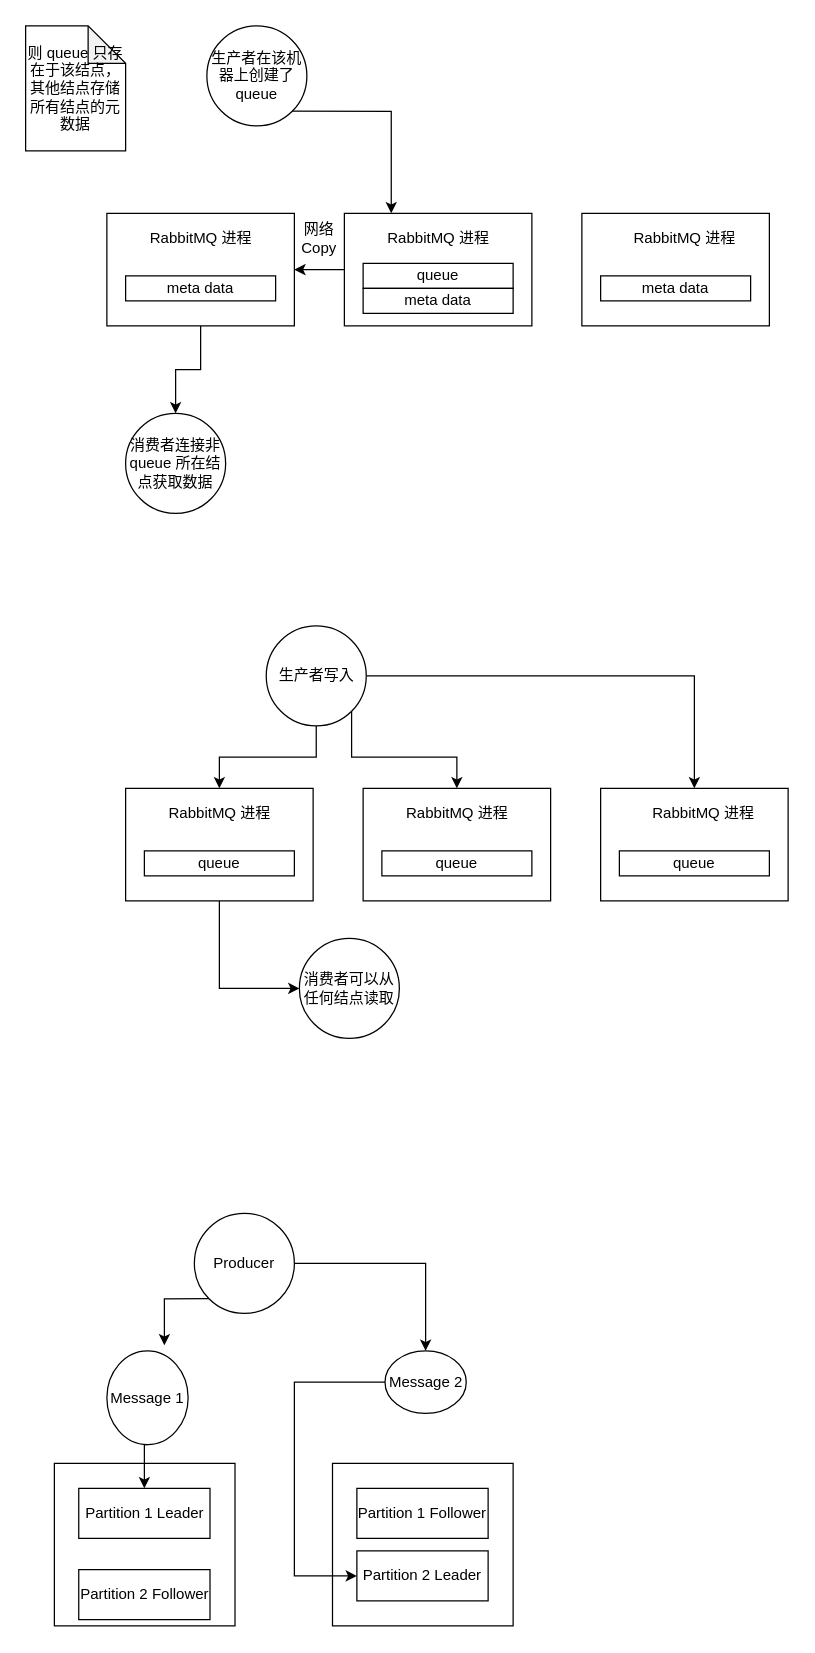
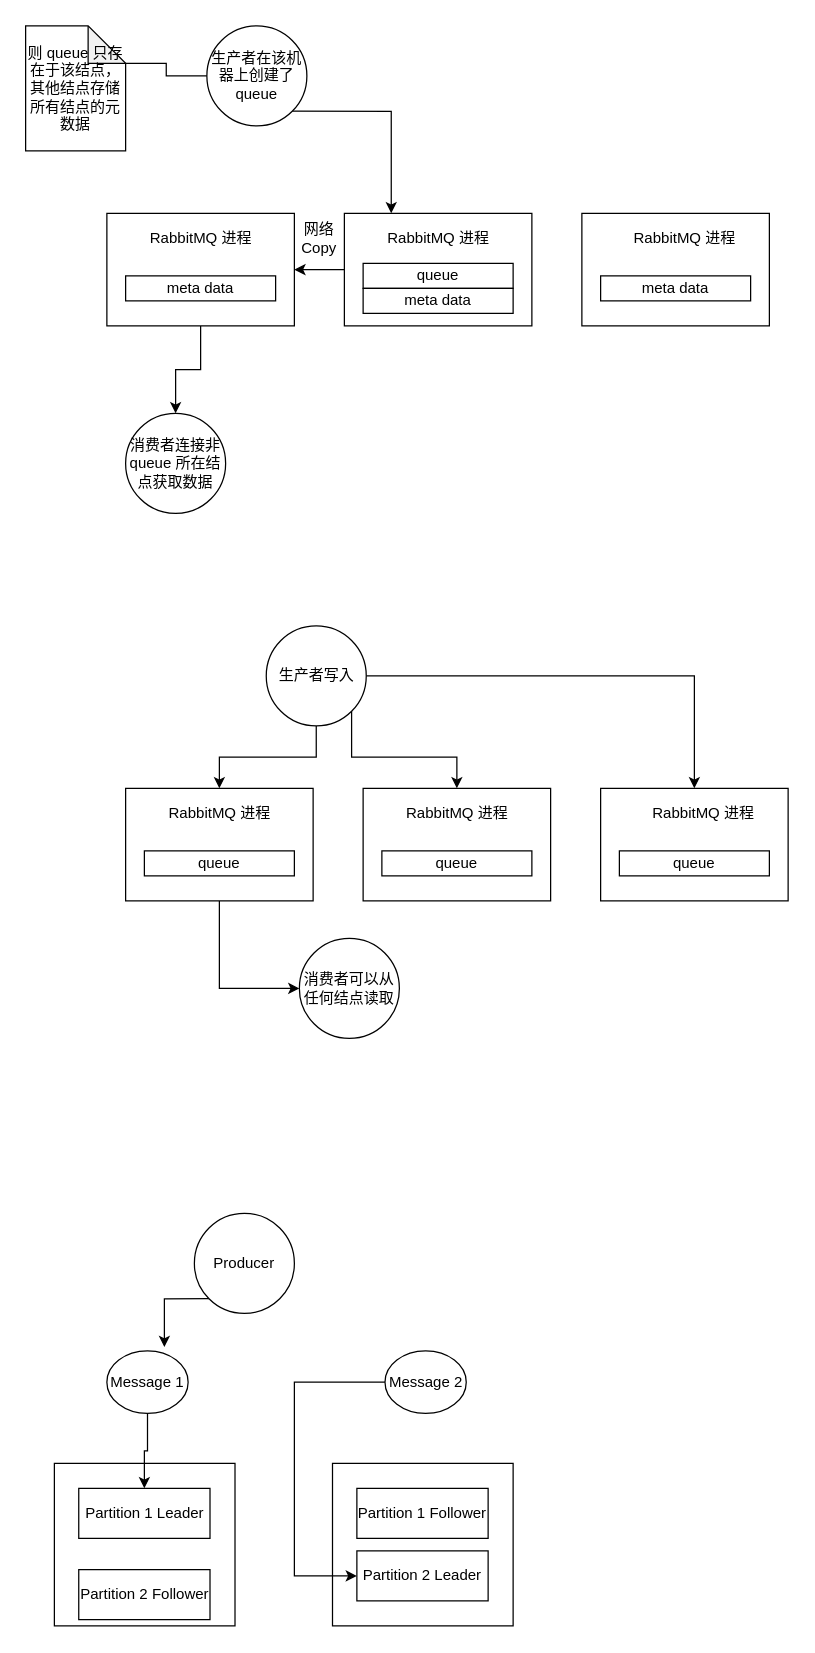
none -> (166, 69)
(400, 1263) -> none
(148, 1398) -> (148, 1382)
